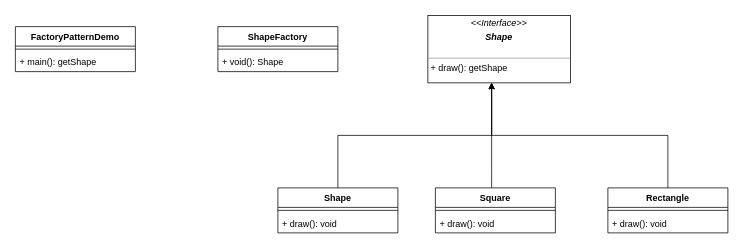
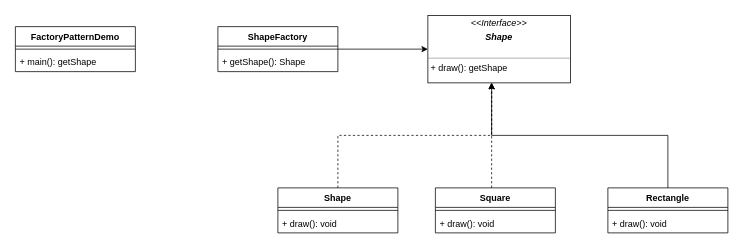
none -> (421, 49)
(255, 63) -> (267, 63)
(388, 135) -> (388, 135)
(492, 162) -> (492, 162)
